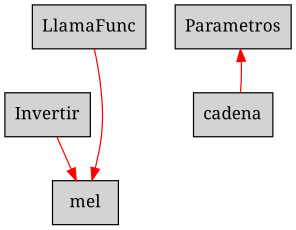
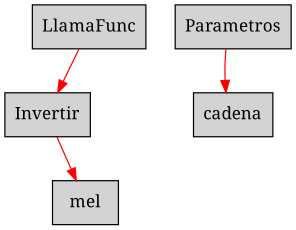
(241, 77) -> (225, 65)
(102, 109) -> (71, 65)
